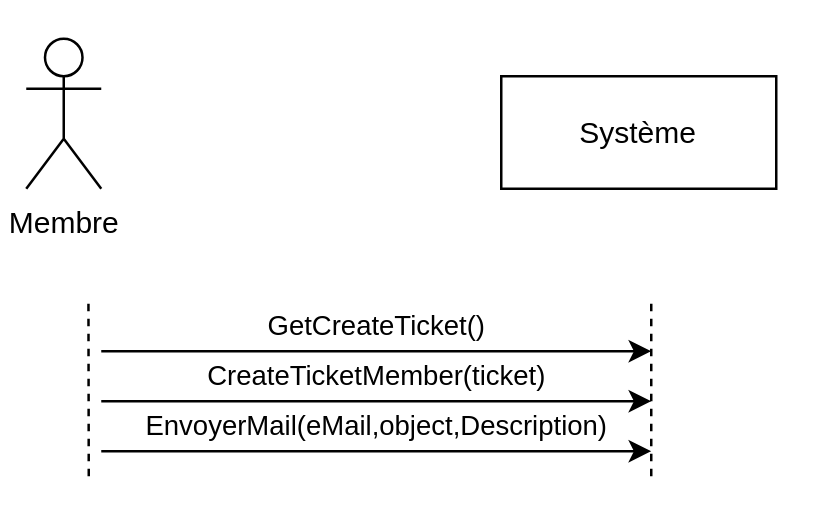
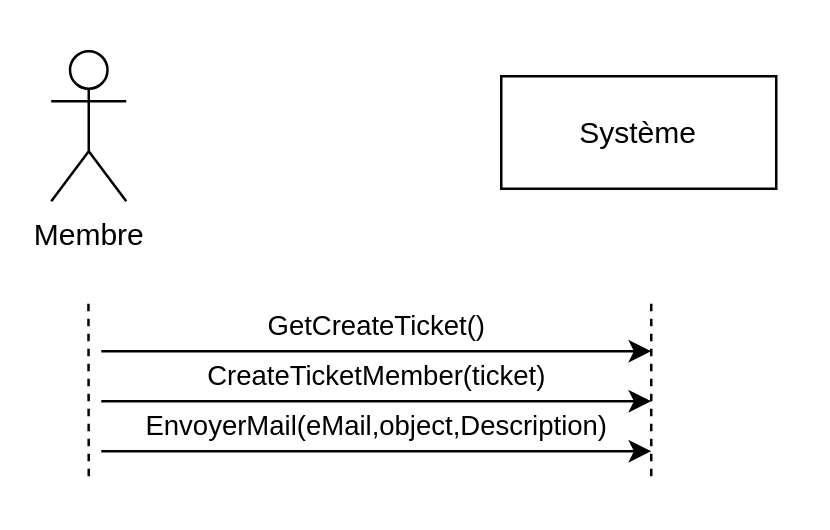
(64, 114) -> (89, 126)
